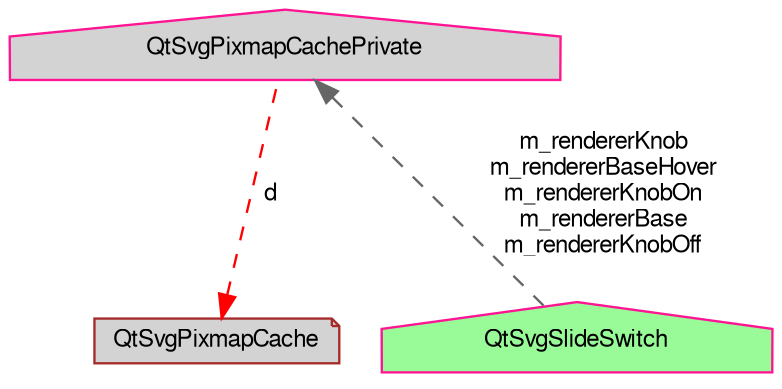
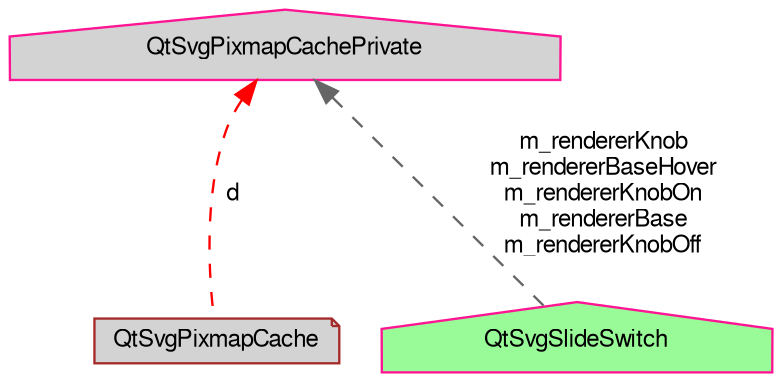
(253, 188) -> (211, 206)
